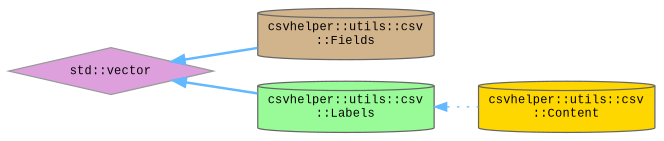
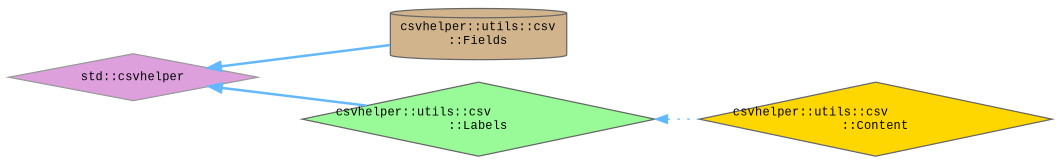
(111, 71) -> (133, 77)
(346, 107) -> (479, 119)
(567, 107) -> (876, 119)
